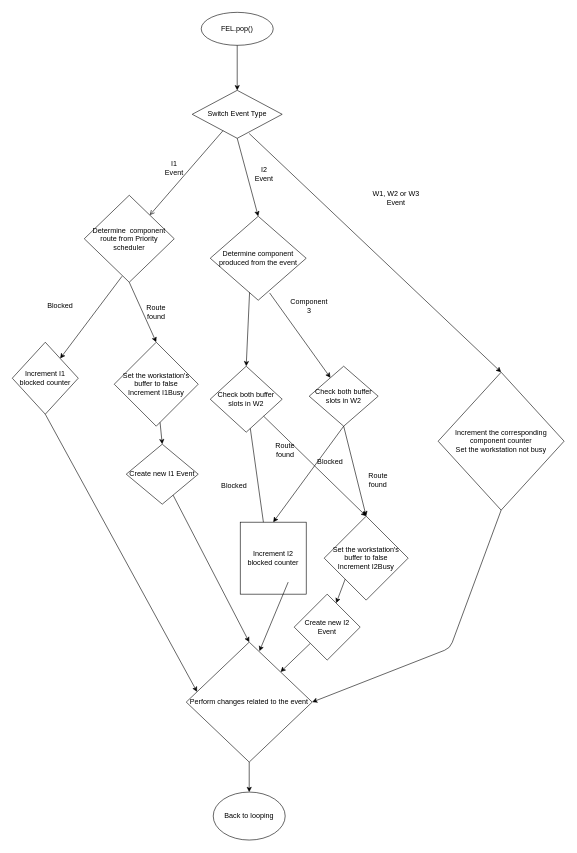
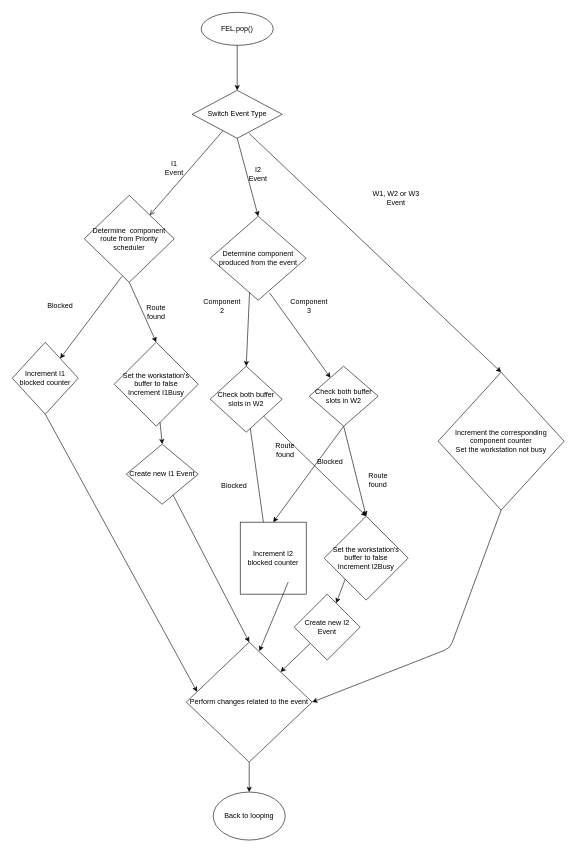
(264, 174) -> (258, 174)
none -> (222, 306)
